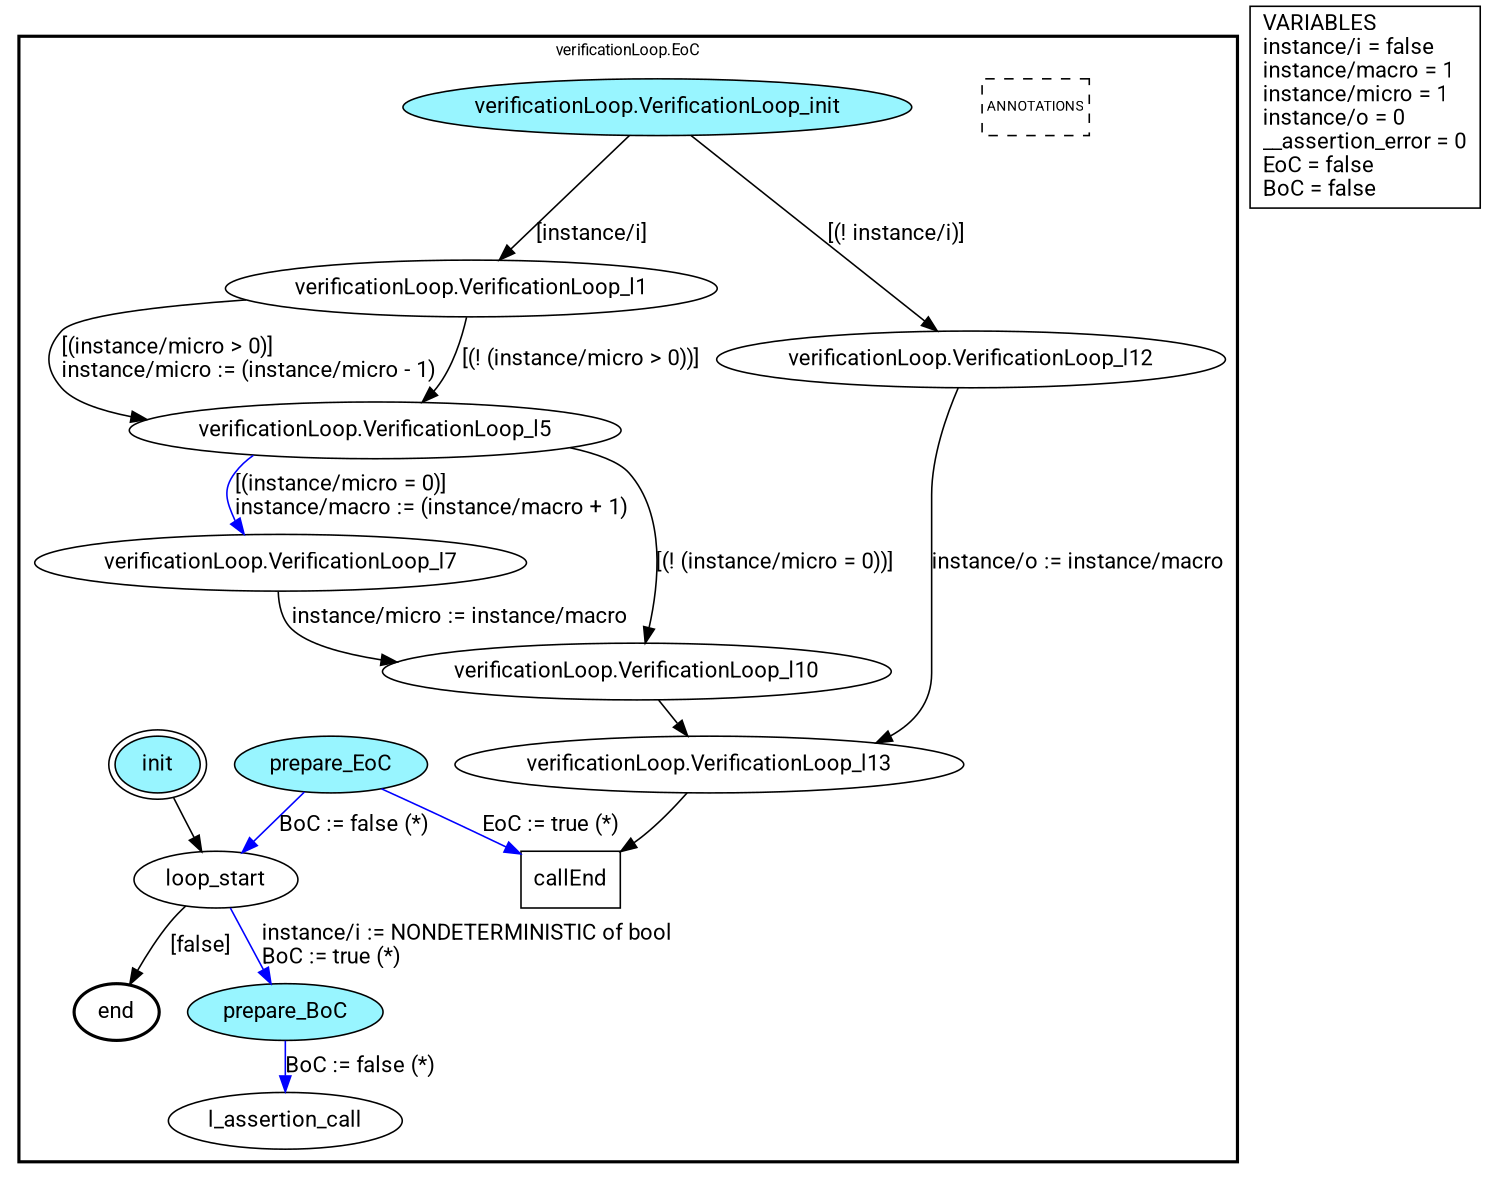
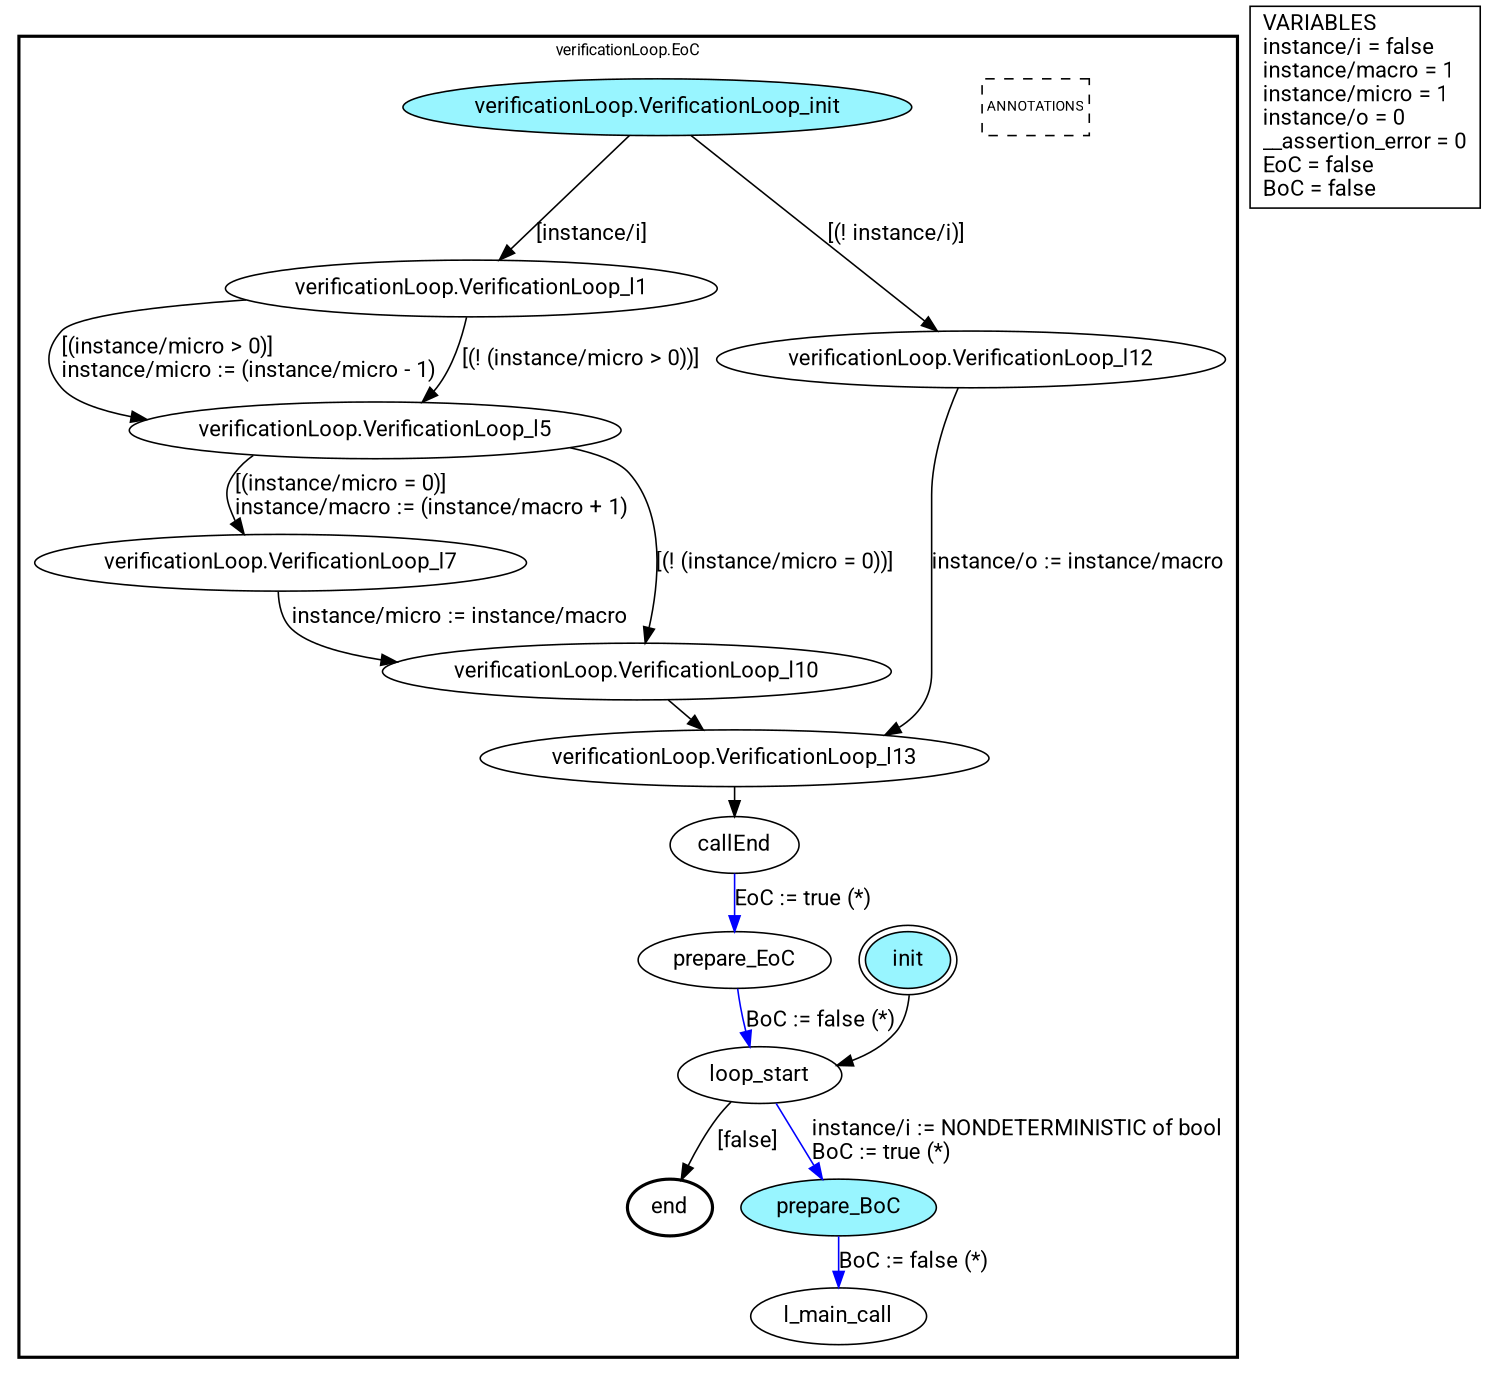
(229, 484) -> (229, 484)
(331, 765) -> (735, 960)
(444, 818) -> (735, 895)
(571, 880) -> (735, 845)
(285, 1121) -> (839, 1316)
